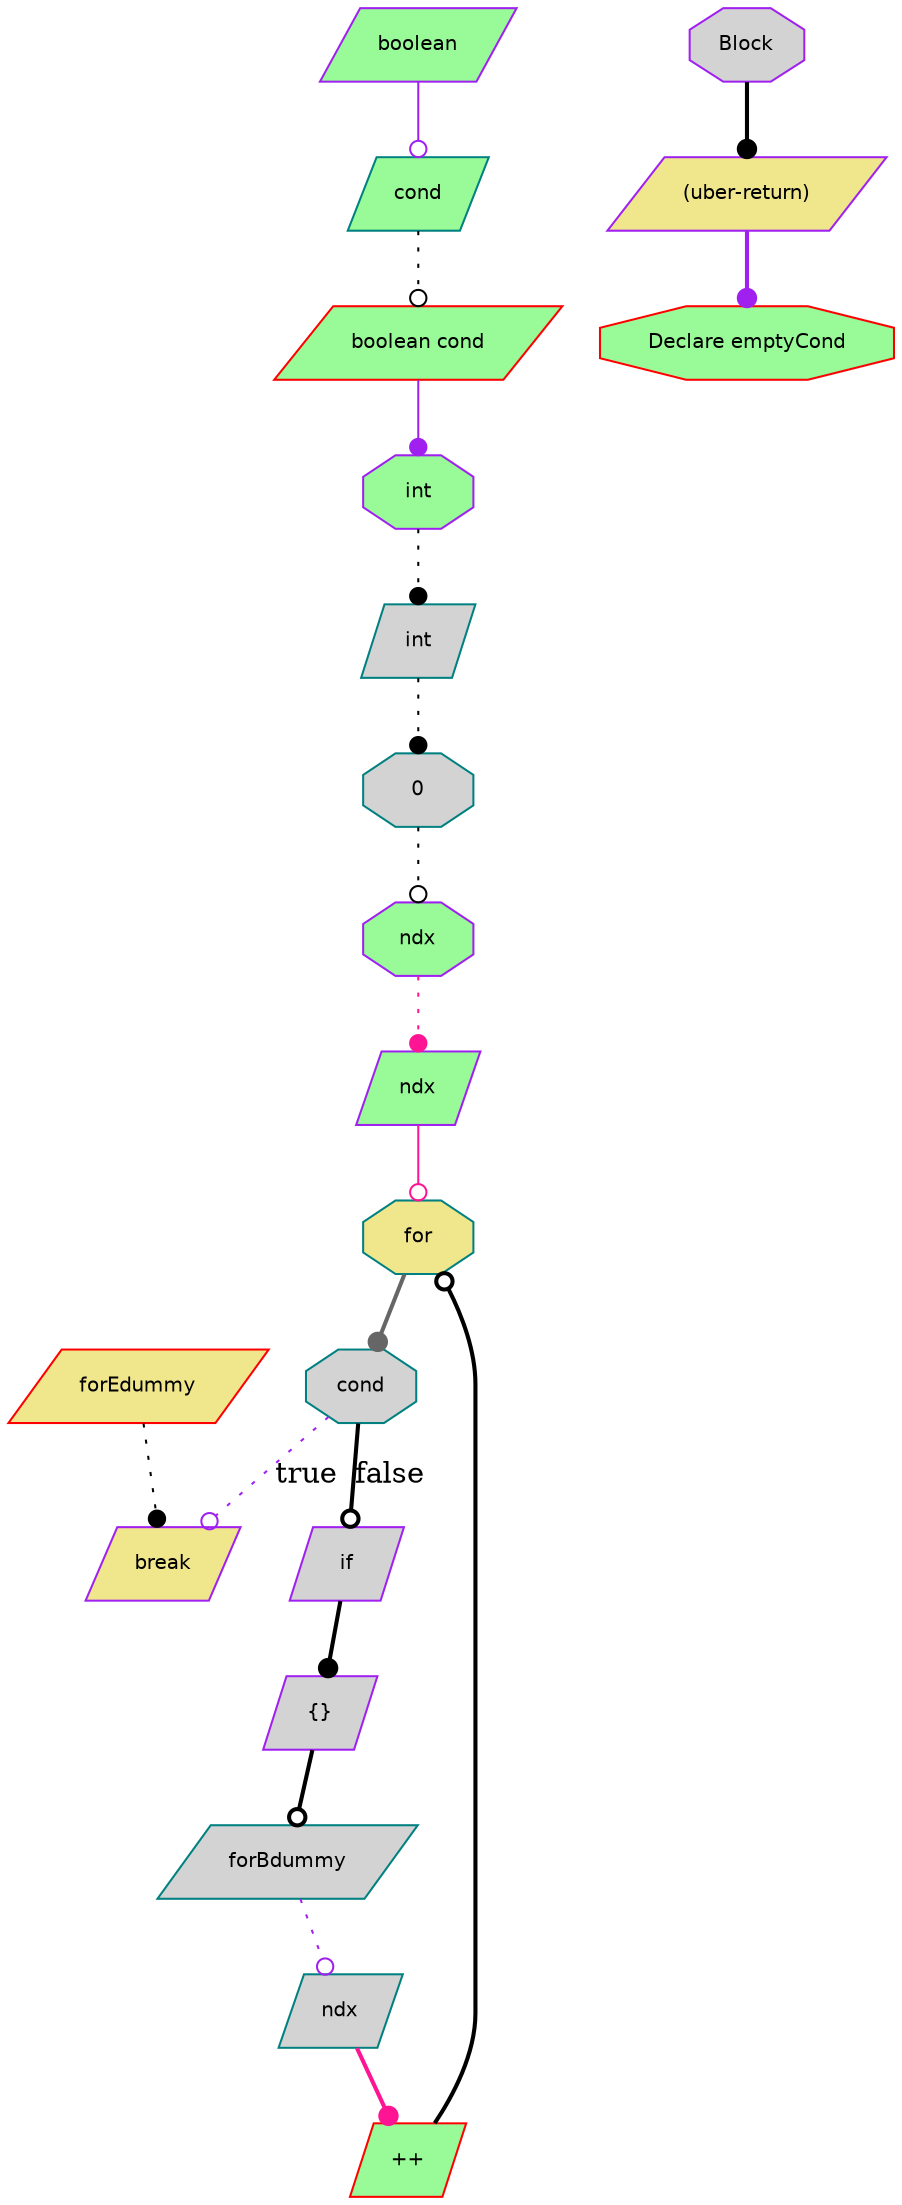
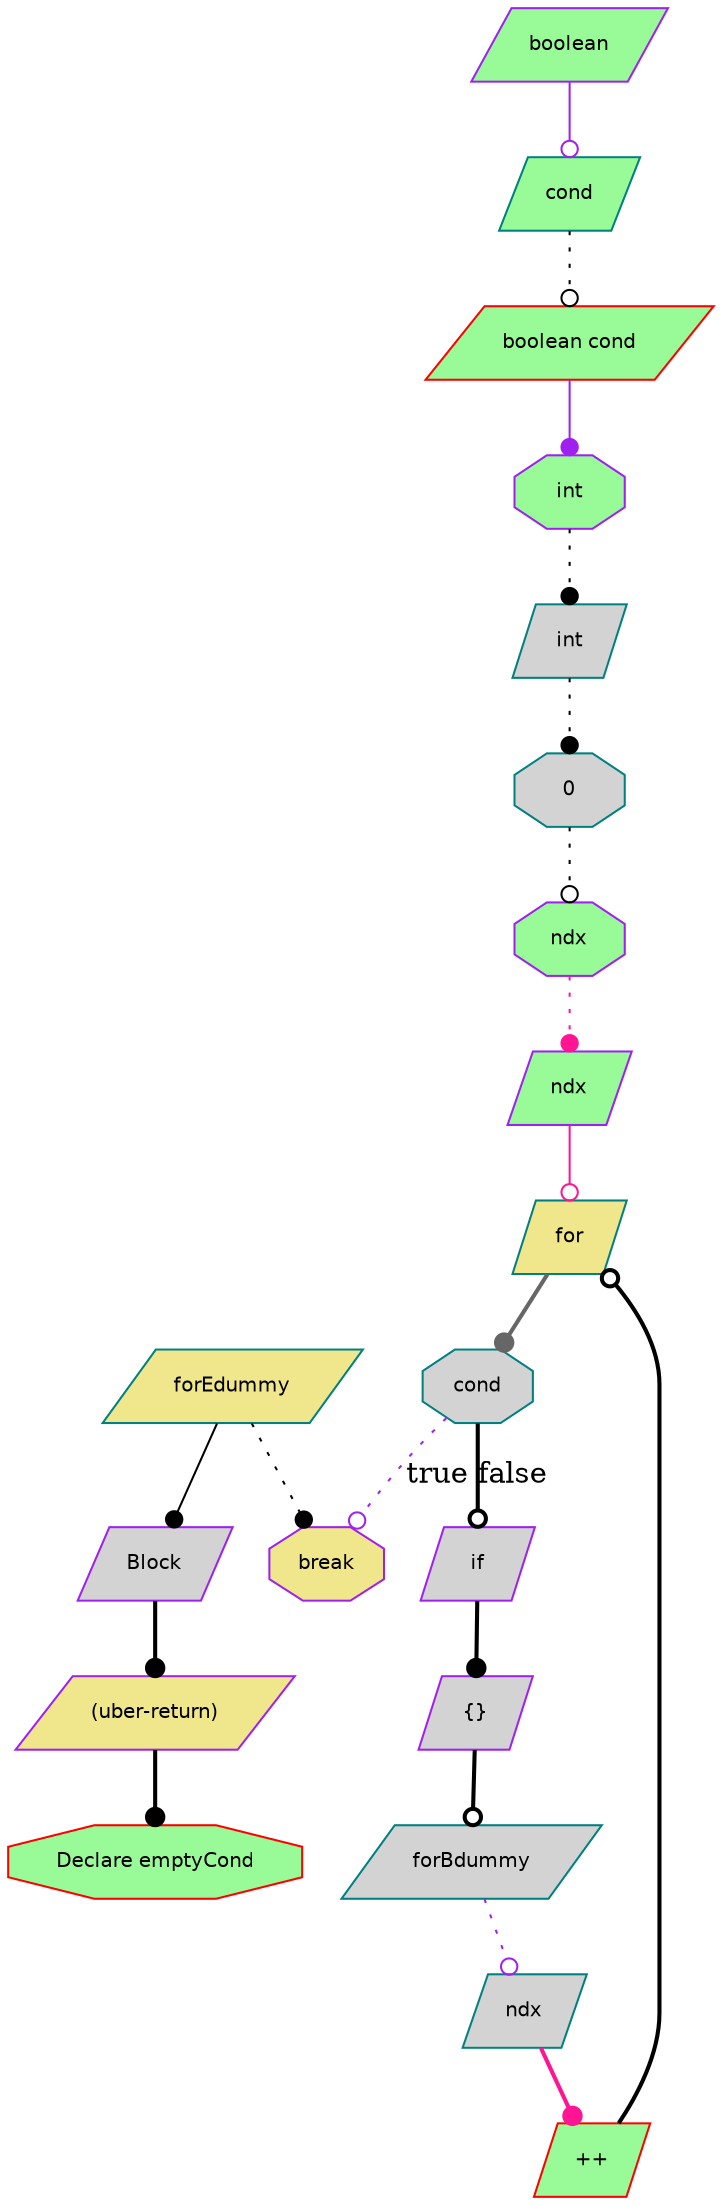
(747, 45) -> (155, 1564)
(747, 260) -> (155, 1779)
(418, 1237) -> (570, 1237)
(139, 1386) -> (233, 1386)
none -> (197, 1468)
(163, 1564) -> (327, 1564)
